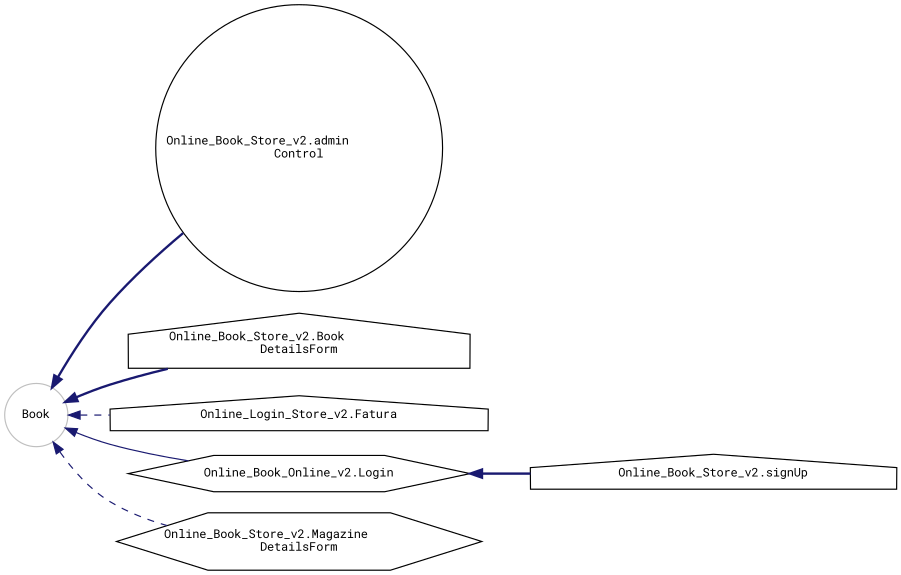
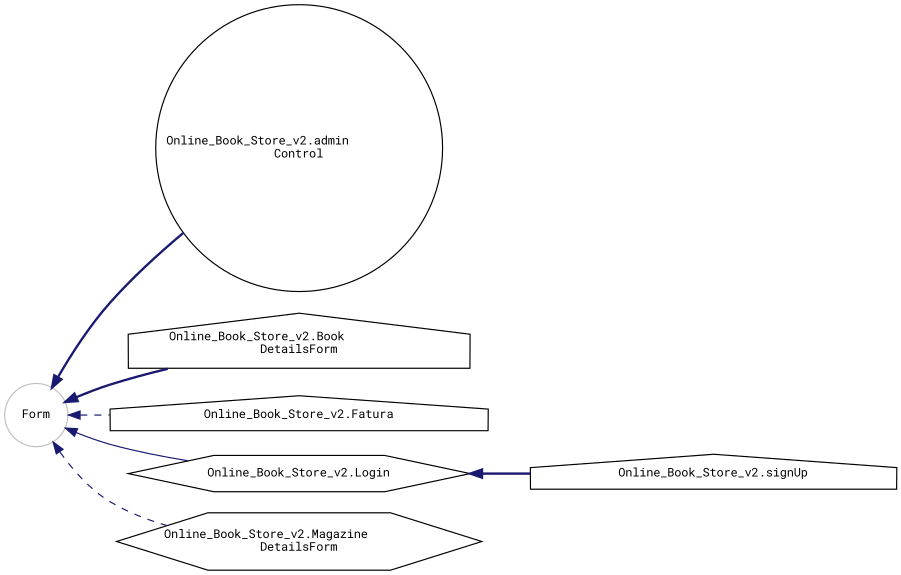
(36, 415) -> (36, 415)
(299, 415) -> (299, 415)
(299, 474) -> (299, 474)
